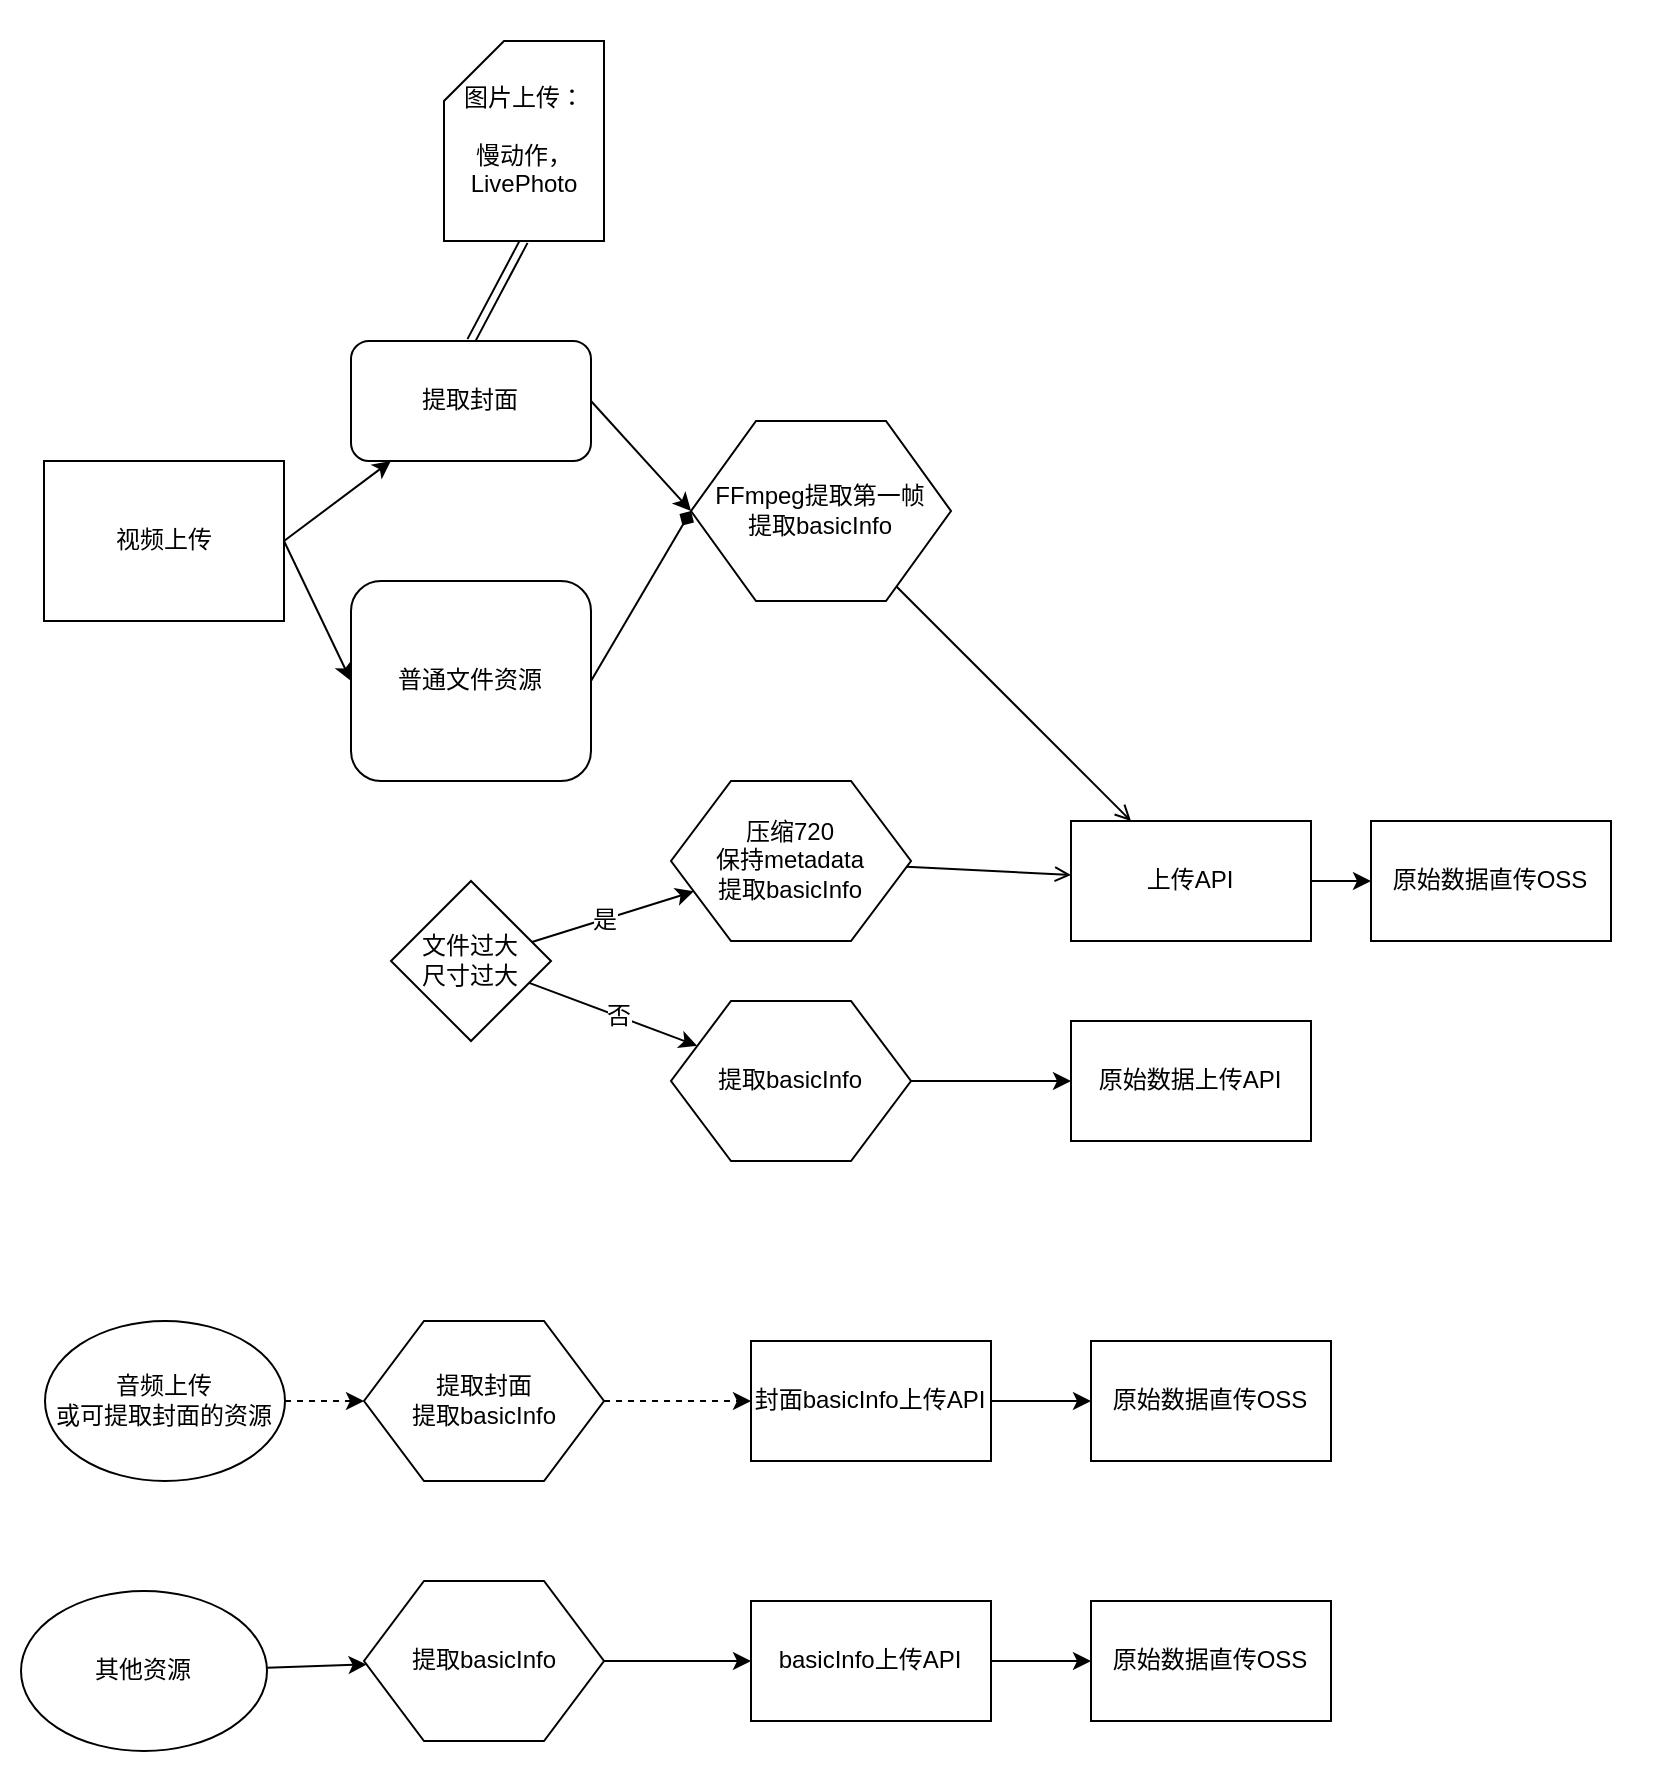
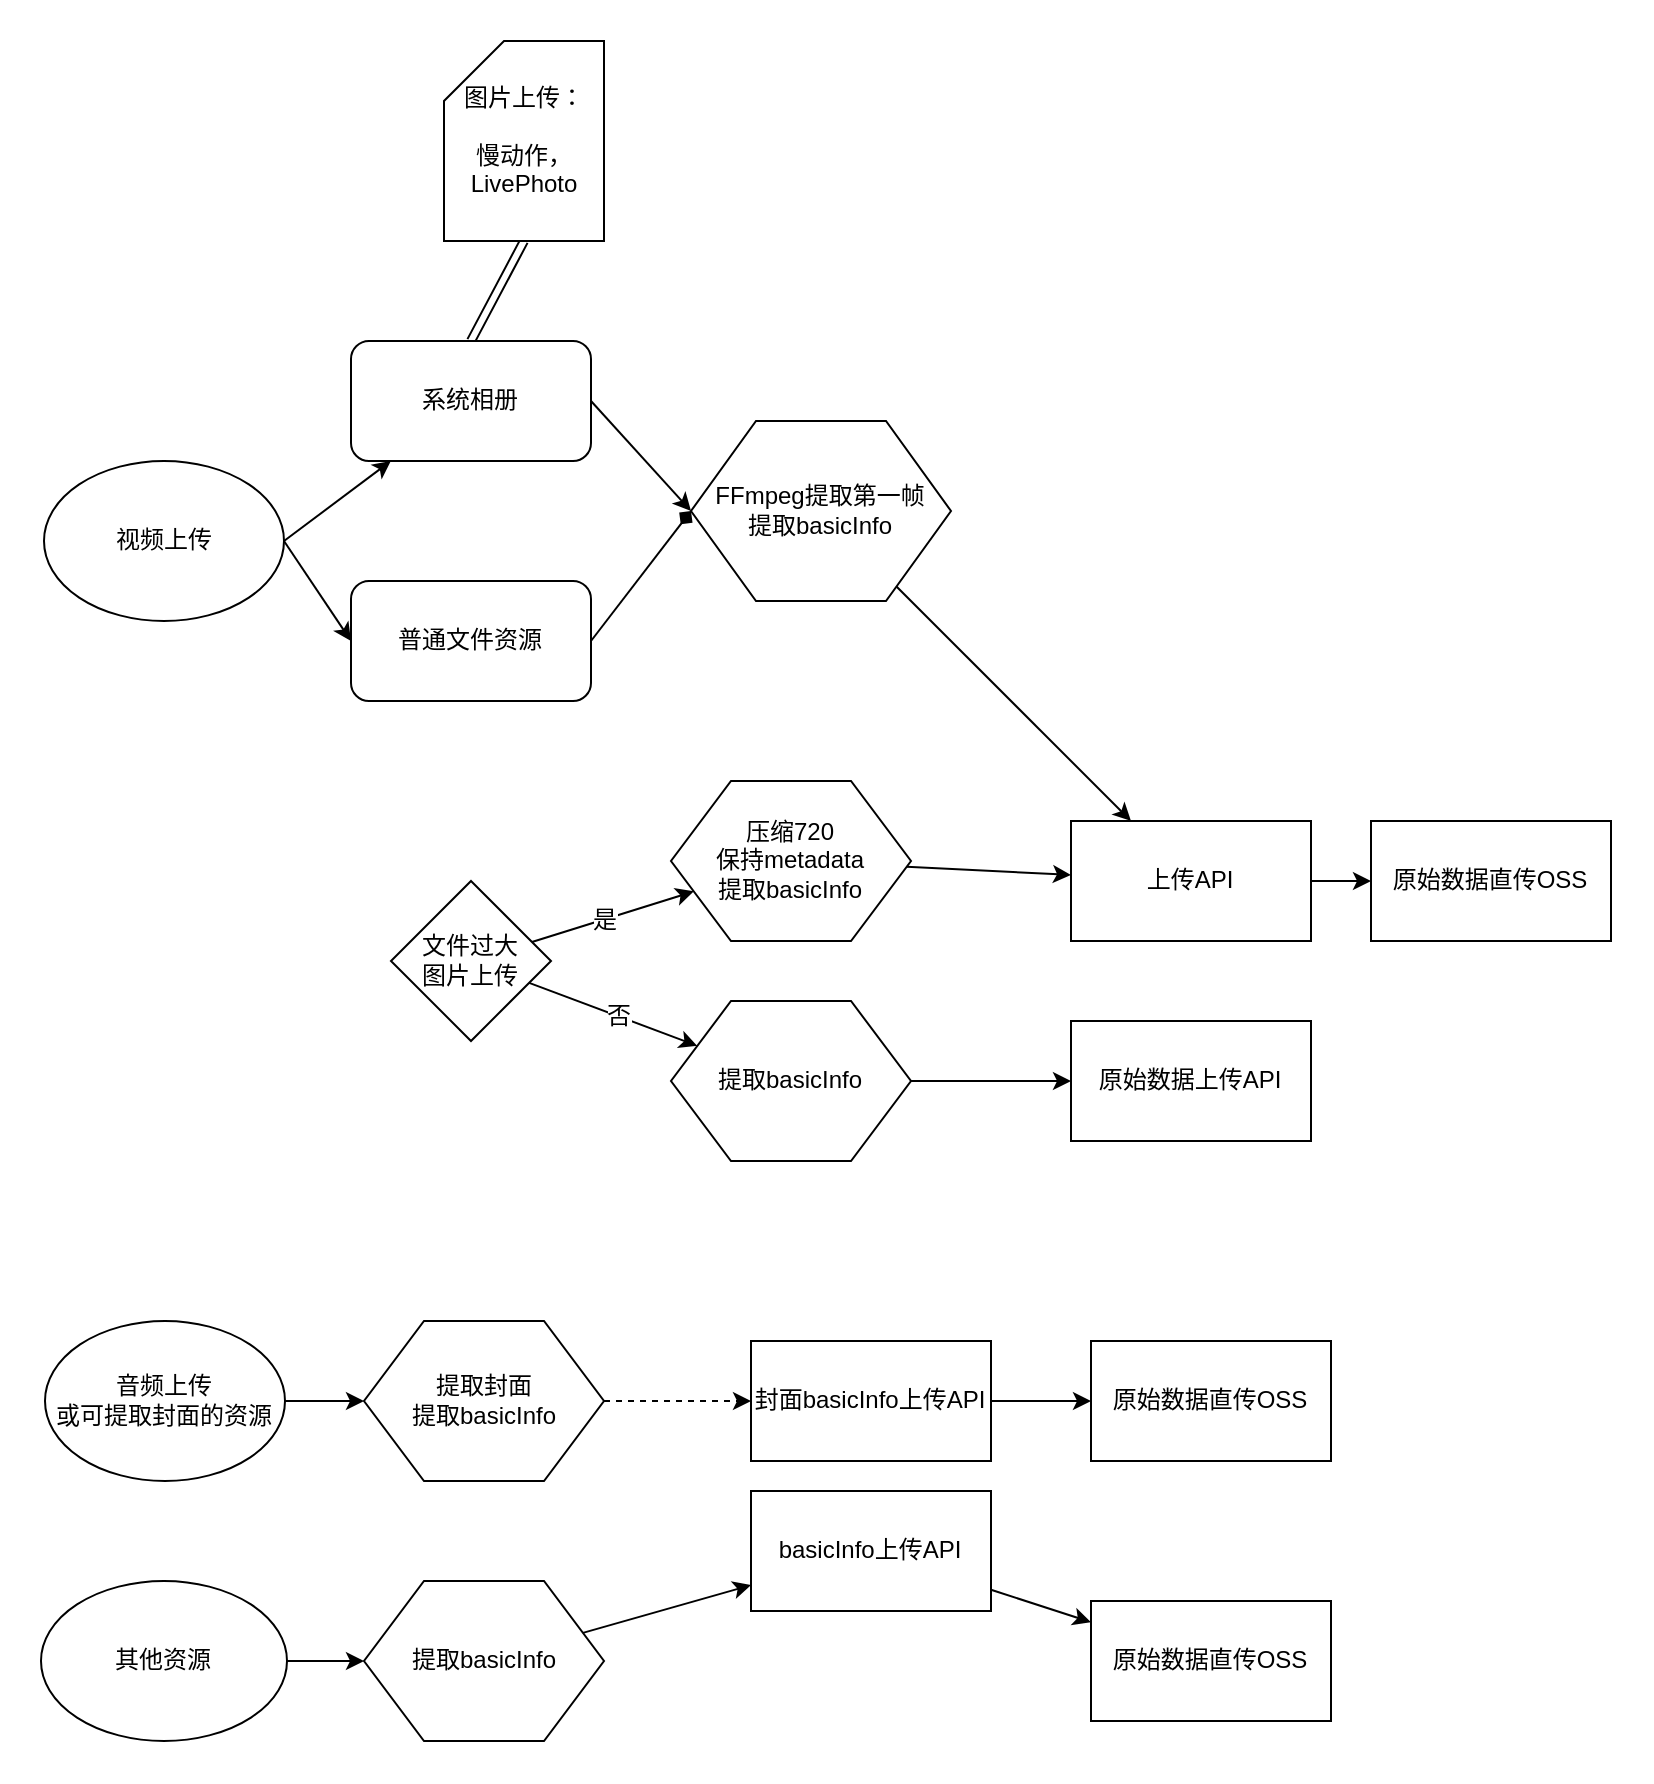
(471, 401) -> (471, 401)
(164, 541) -> (164, 541)
(471, 681) -> (471, 641)
(1123, 813) -> (1121, 811)
(1059, 874) -> (1056, 874)
(471, 961) -> (471, 961)
(317, 1401) -> (317, 1401)
(871, 1661) -> (871, 1551)
(144, 1671) -> (164, 1661)
